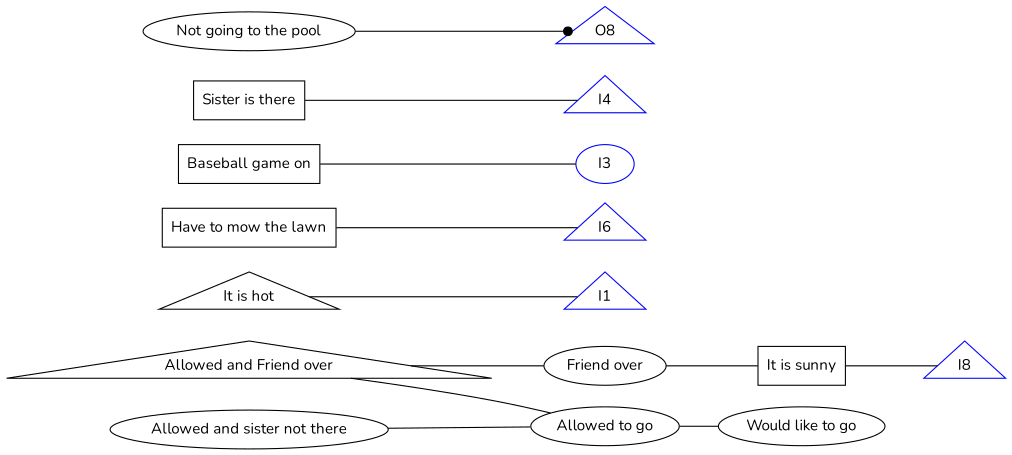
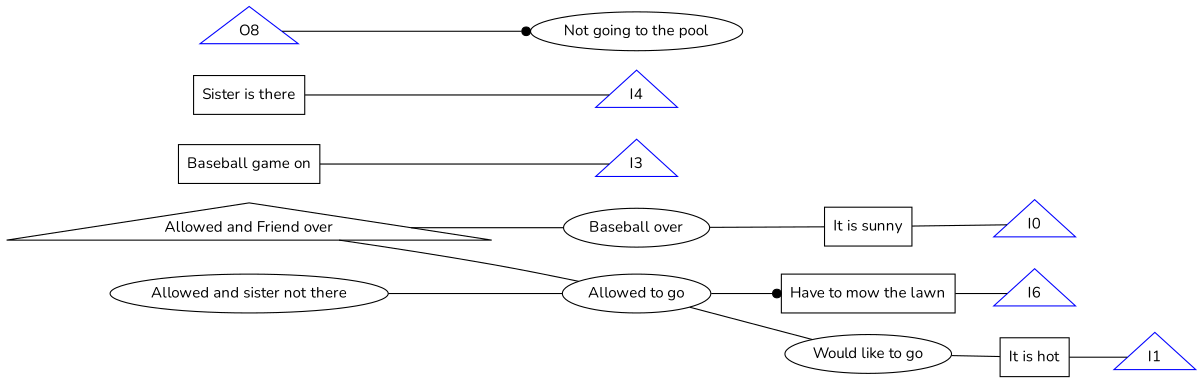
(460, 31) -> (402, 31)
(605, 164) -> (637, 164)
none -> (742, 294)
(249, 297) -> (1035, 357)
none -> (976, 356)
(605, 366) -> (637, 228)
(965, 366) -> (1035, 224)
